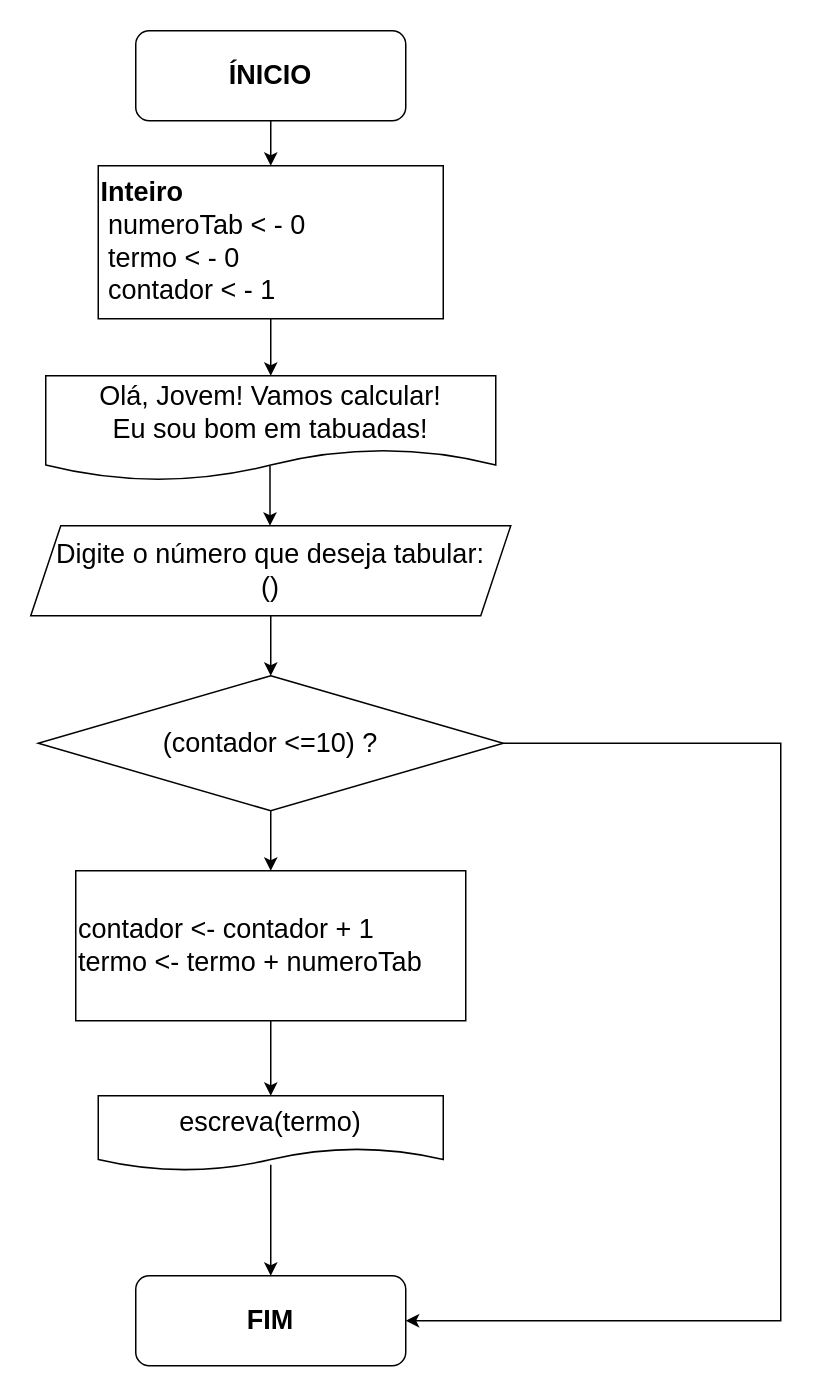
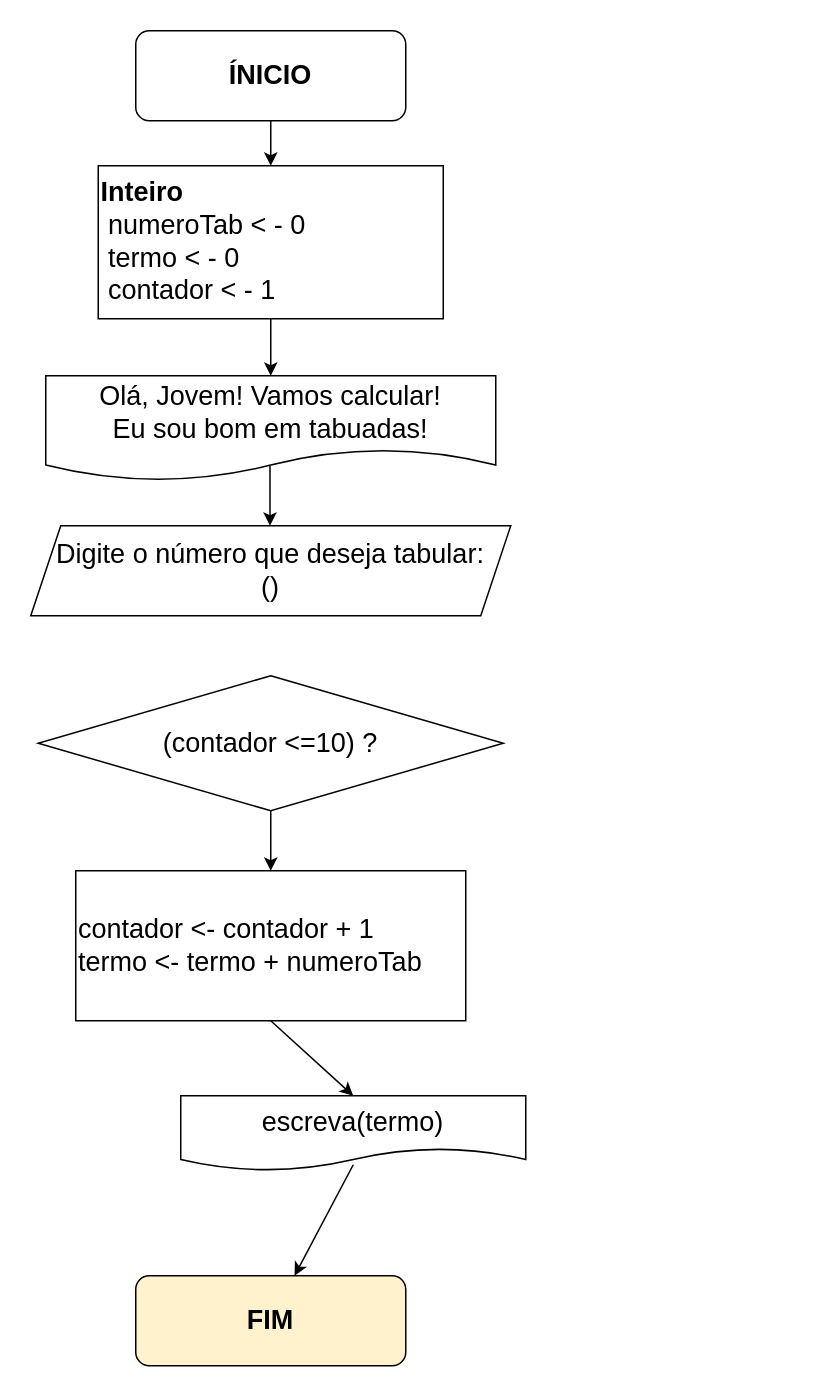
(271, 641) -> none
(781, 1076) -> none
(271, 1133) -> (353, 1133)
(271, 1321) -> (271, 1321)
